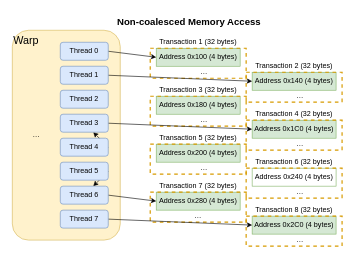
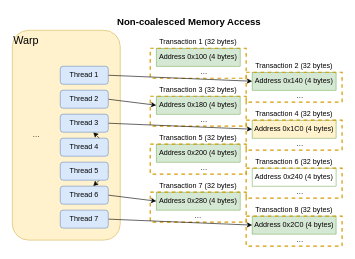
(84, 51) -> none
(129, 54) -> none
none -> (129, 102)
(294, 129) -> (294, 129)
